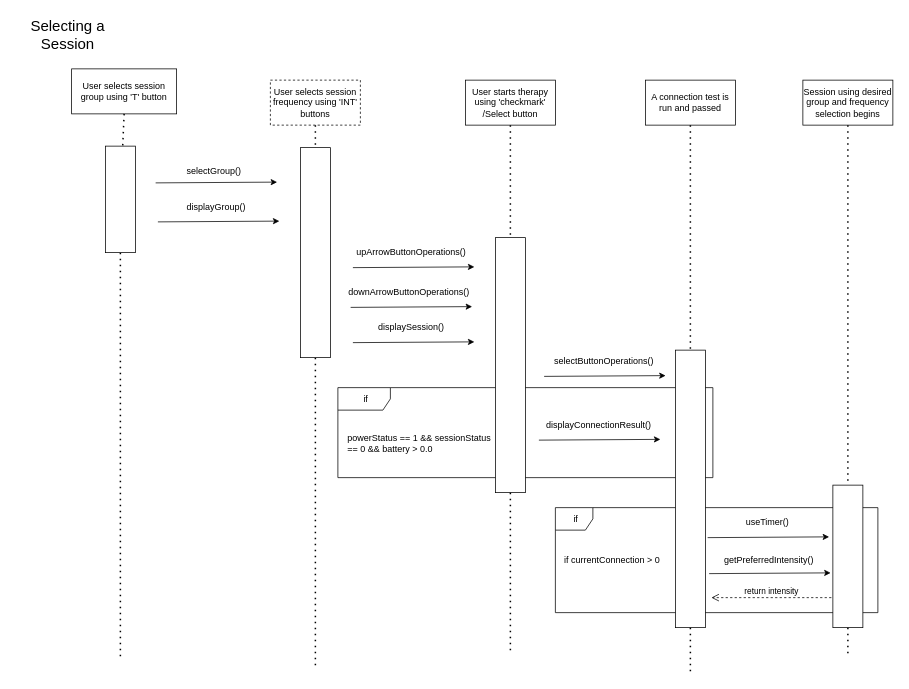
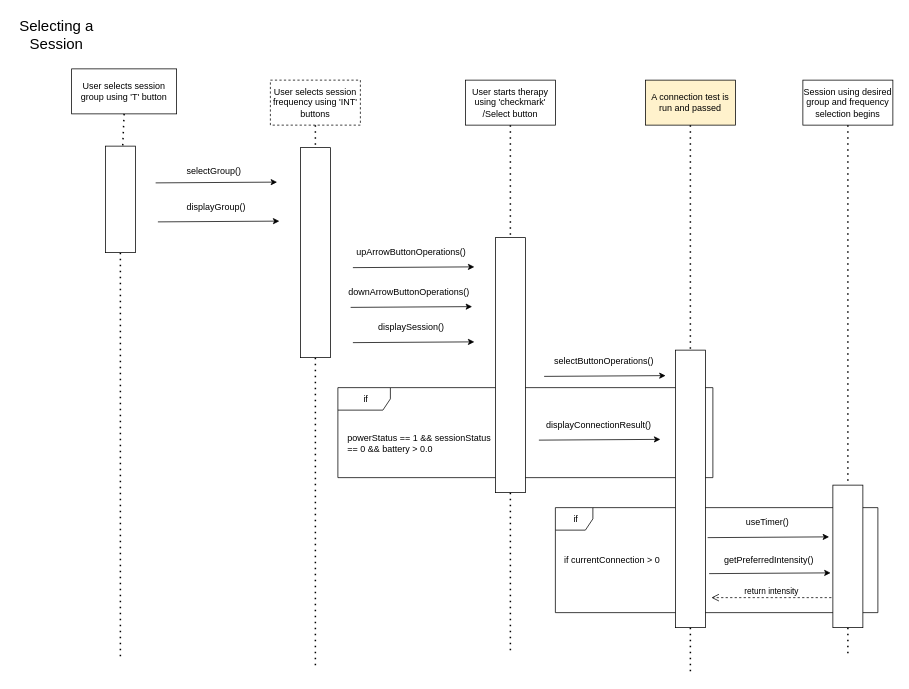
(68, 34) -> (57, 34)
(690, 102) -> (690, 102)
